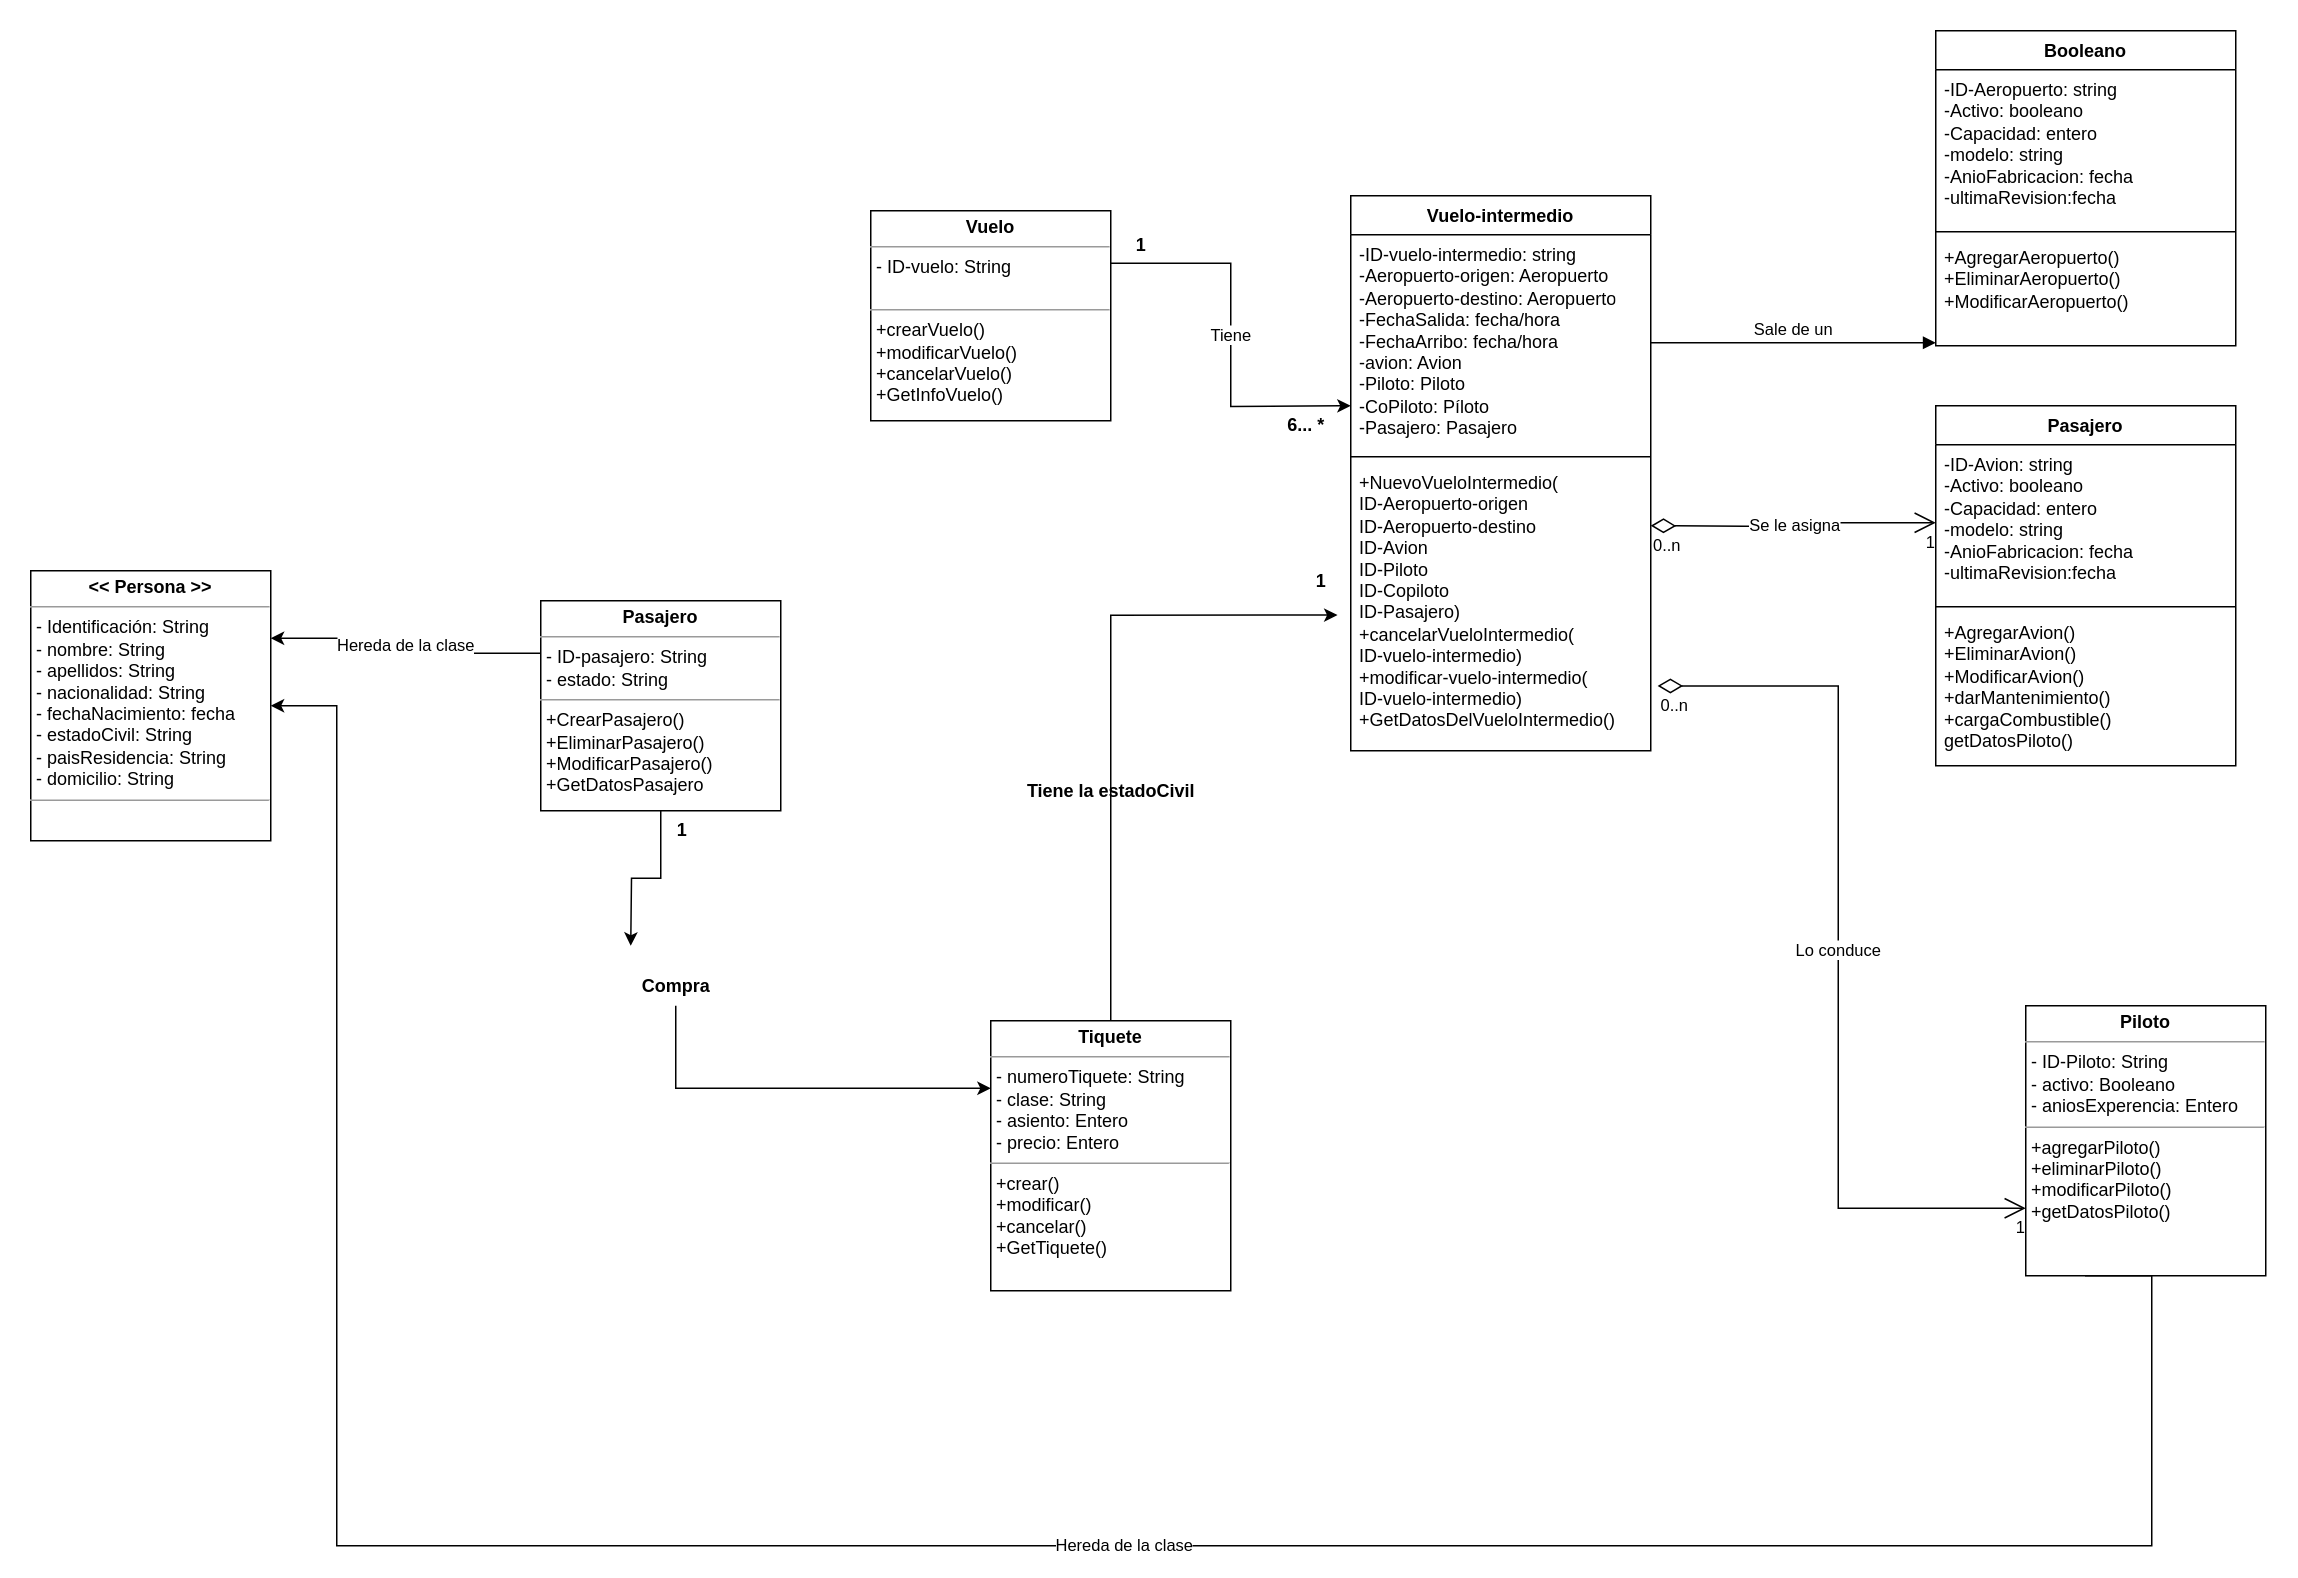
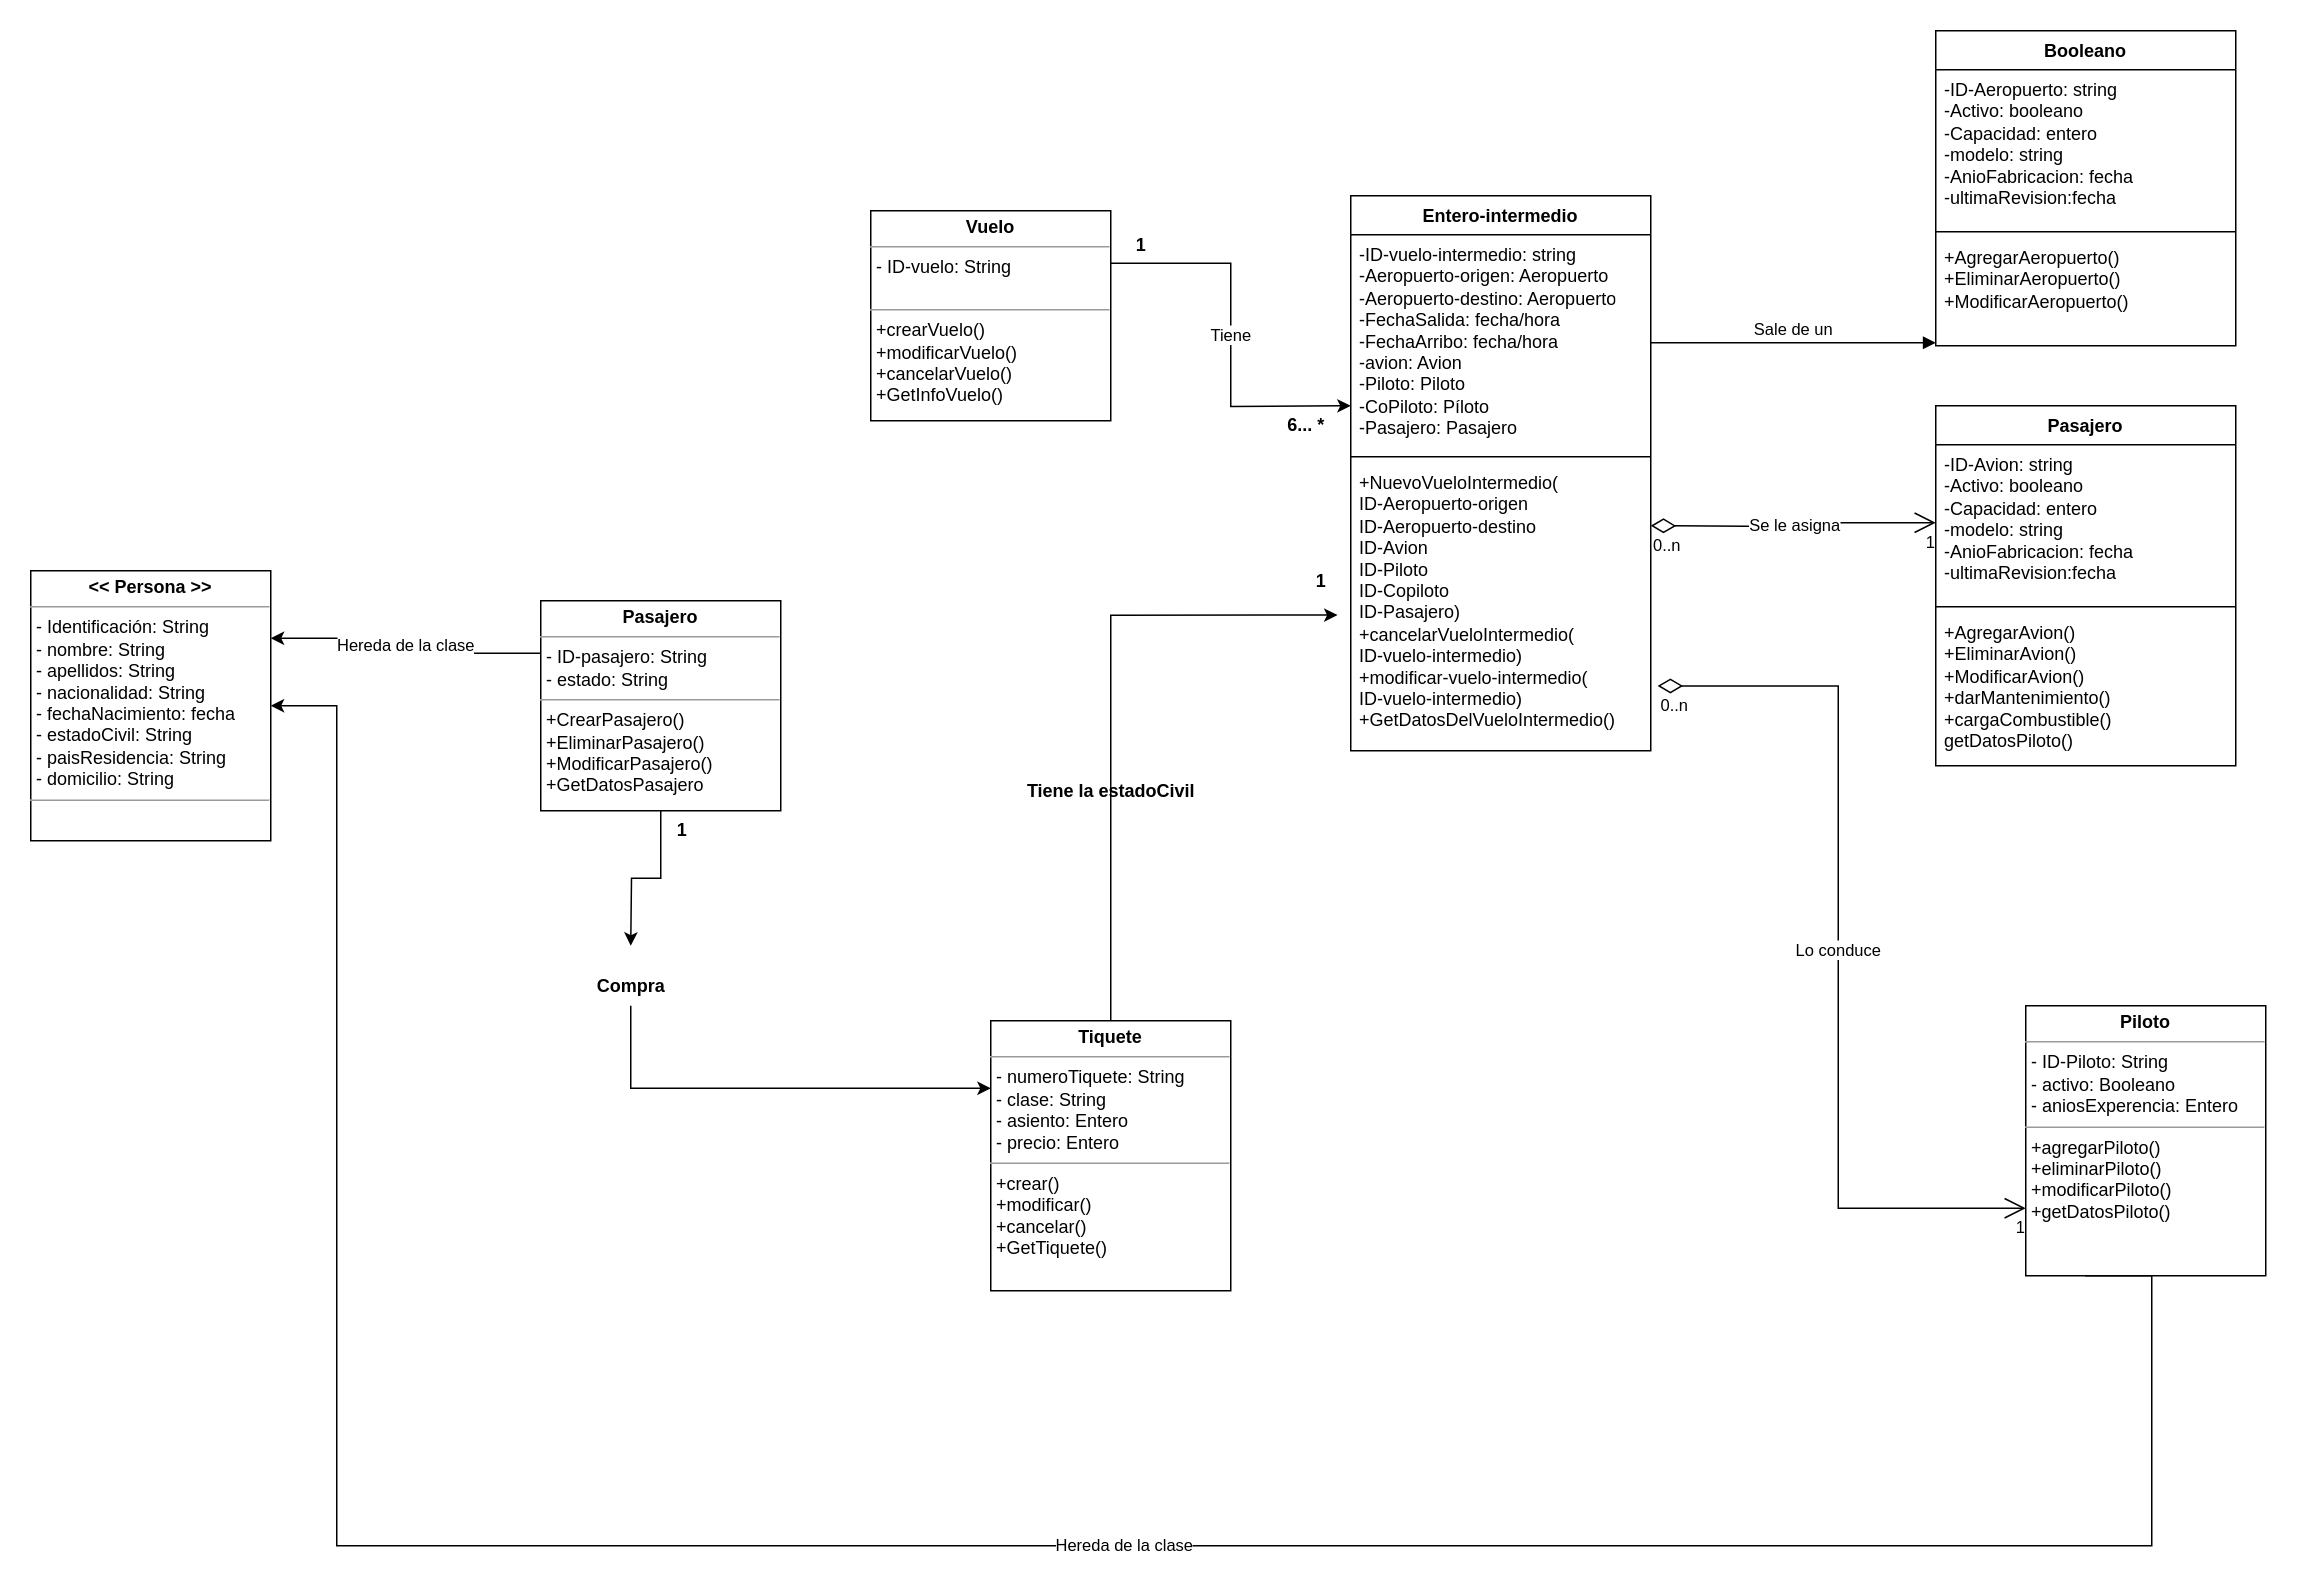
(1501, 217) -> (1501, 217)
(676, 986) -> (631, 986)
